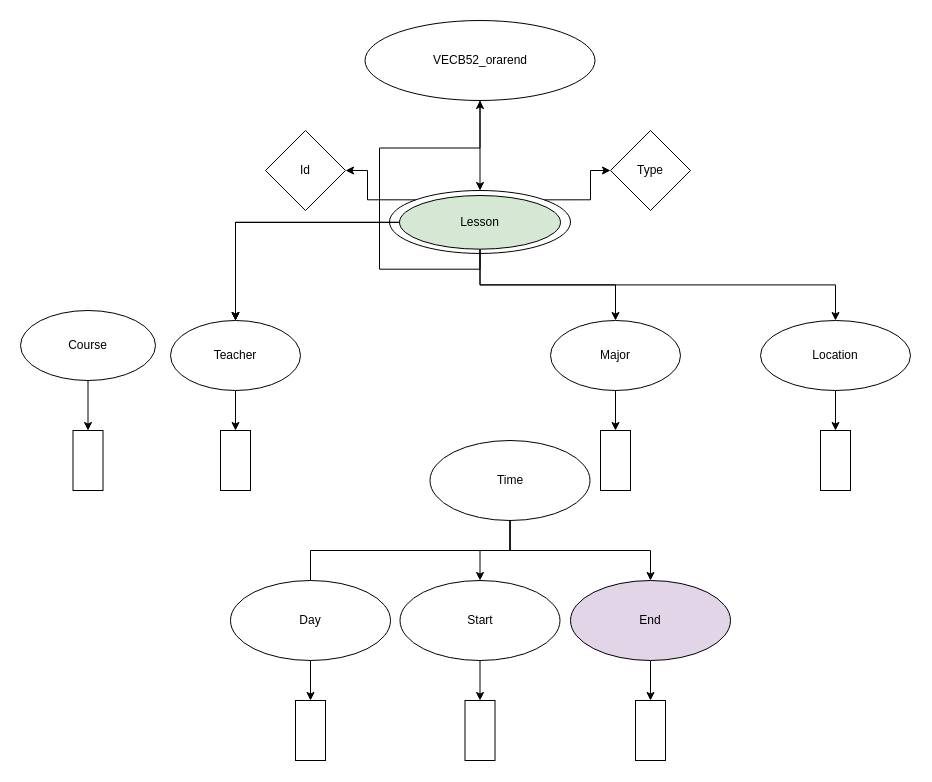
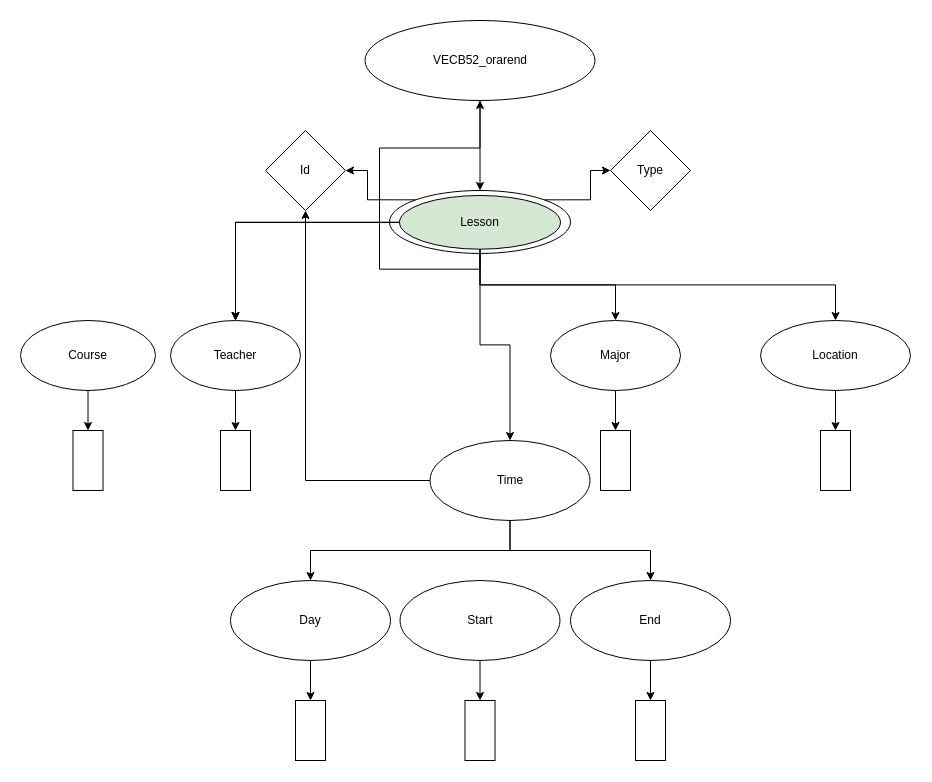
none -> (510, 345)
(88, 346) -> (88, 356)
(480, 563) -> (306, 411)
(311, 575) -> (311, 572)
(651, 621) -> (651, 621)
